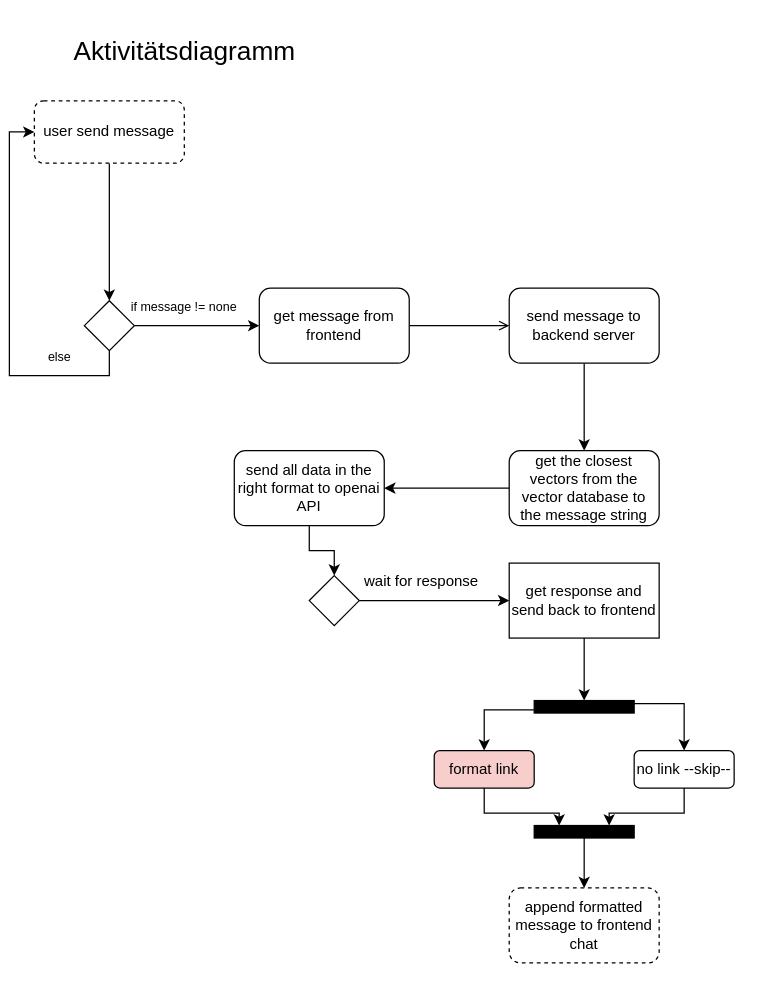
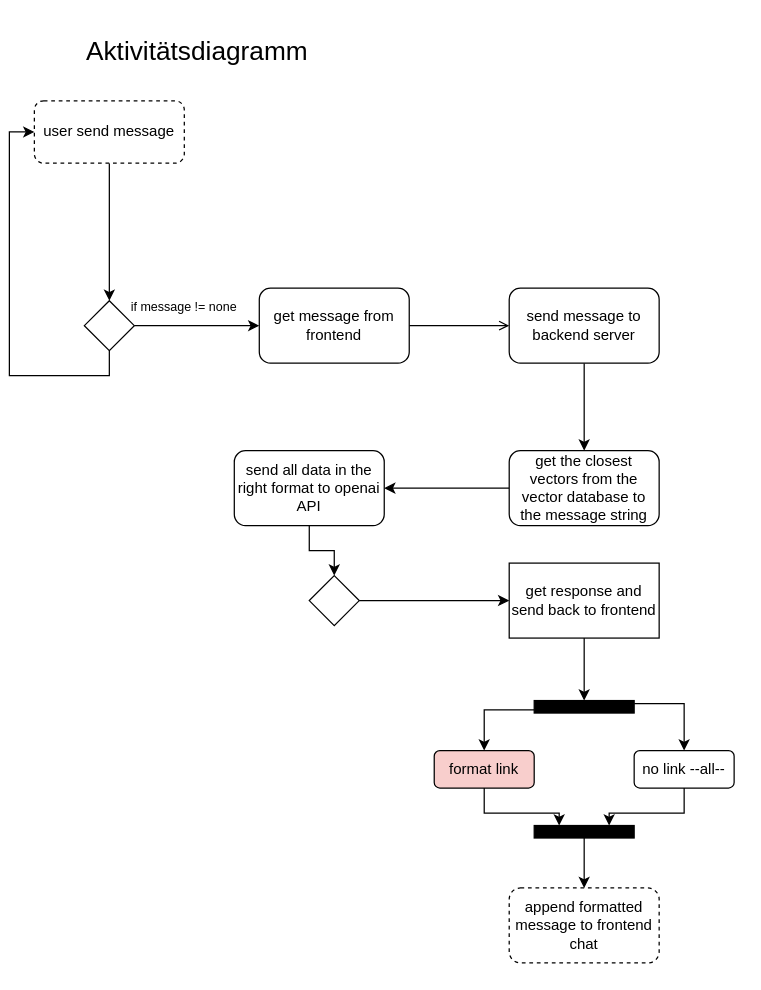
(184, 51) -> (197, 51)
(59, 357) -> none
(422, 582) -> none
(684, 769) -> (684, 769)
